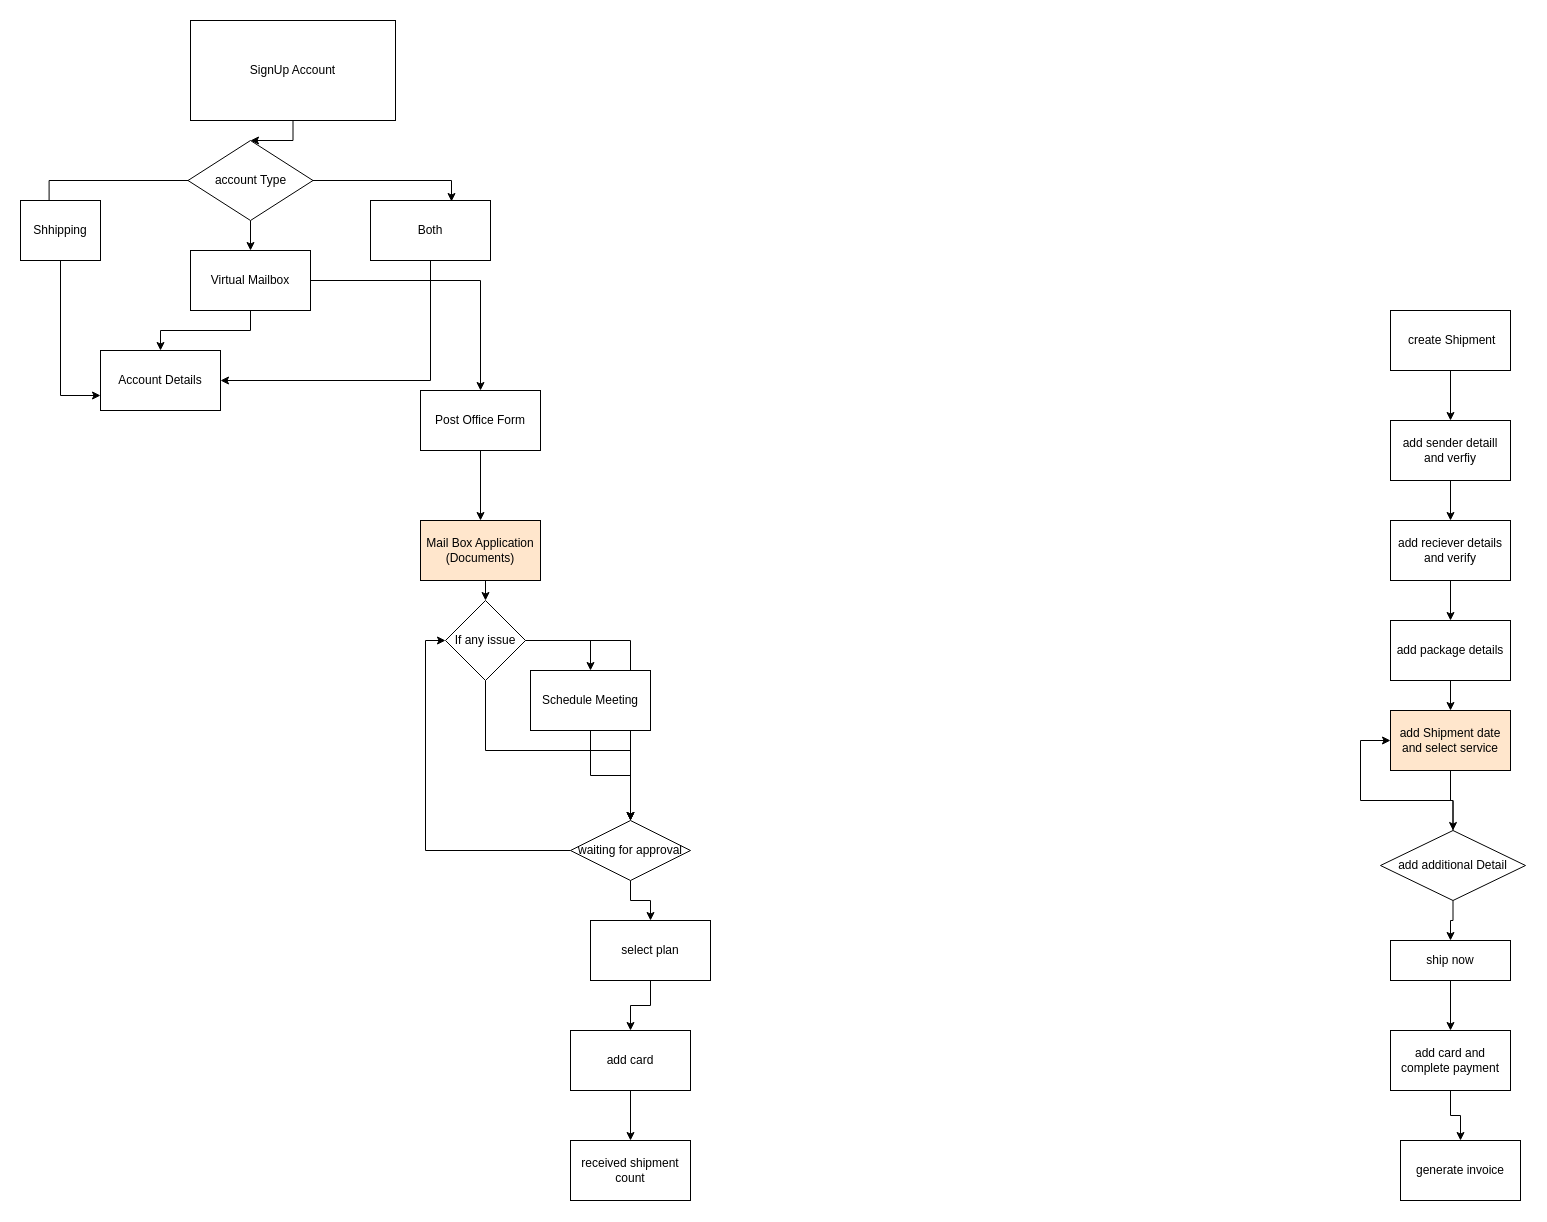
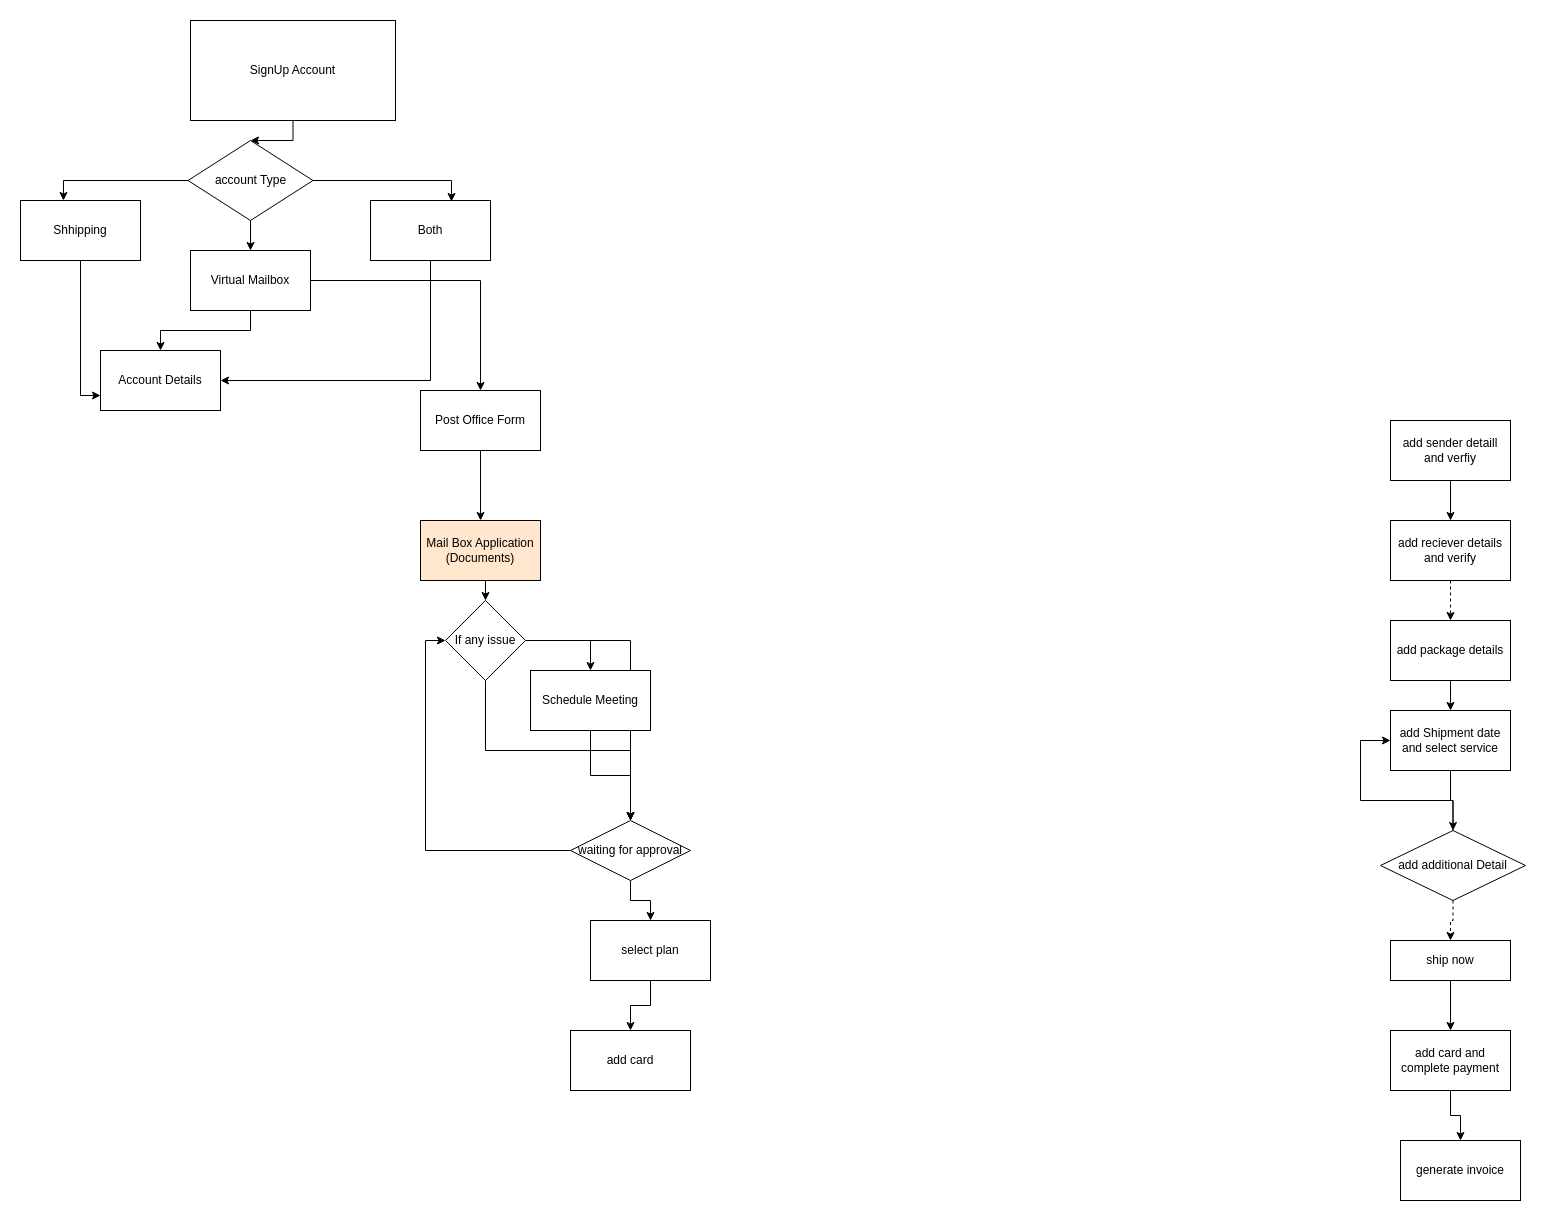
(61, 231) -> (81, 231)
(1451, 341) -> none
(1451, 392) -> none
(1451, 597) -> (1451, 597)
(1451, 741) -> (1451, 741)
(1453, 919) -> (1453, 919)
(631, 1112) -> none
(631, 1171) -> none
